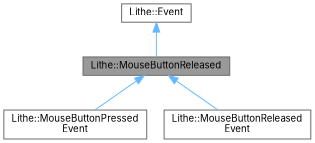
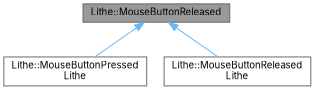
(156, 13) -> none
(75, 125) -> (75, 71)
(237, 125) -> (237, 71)
